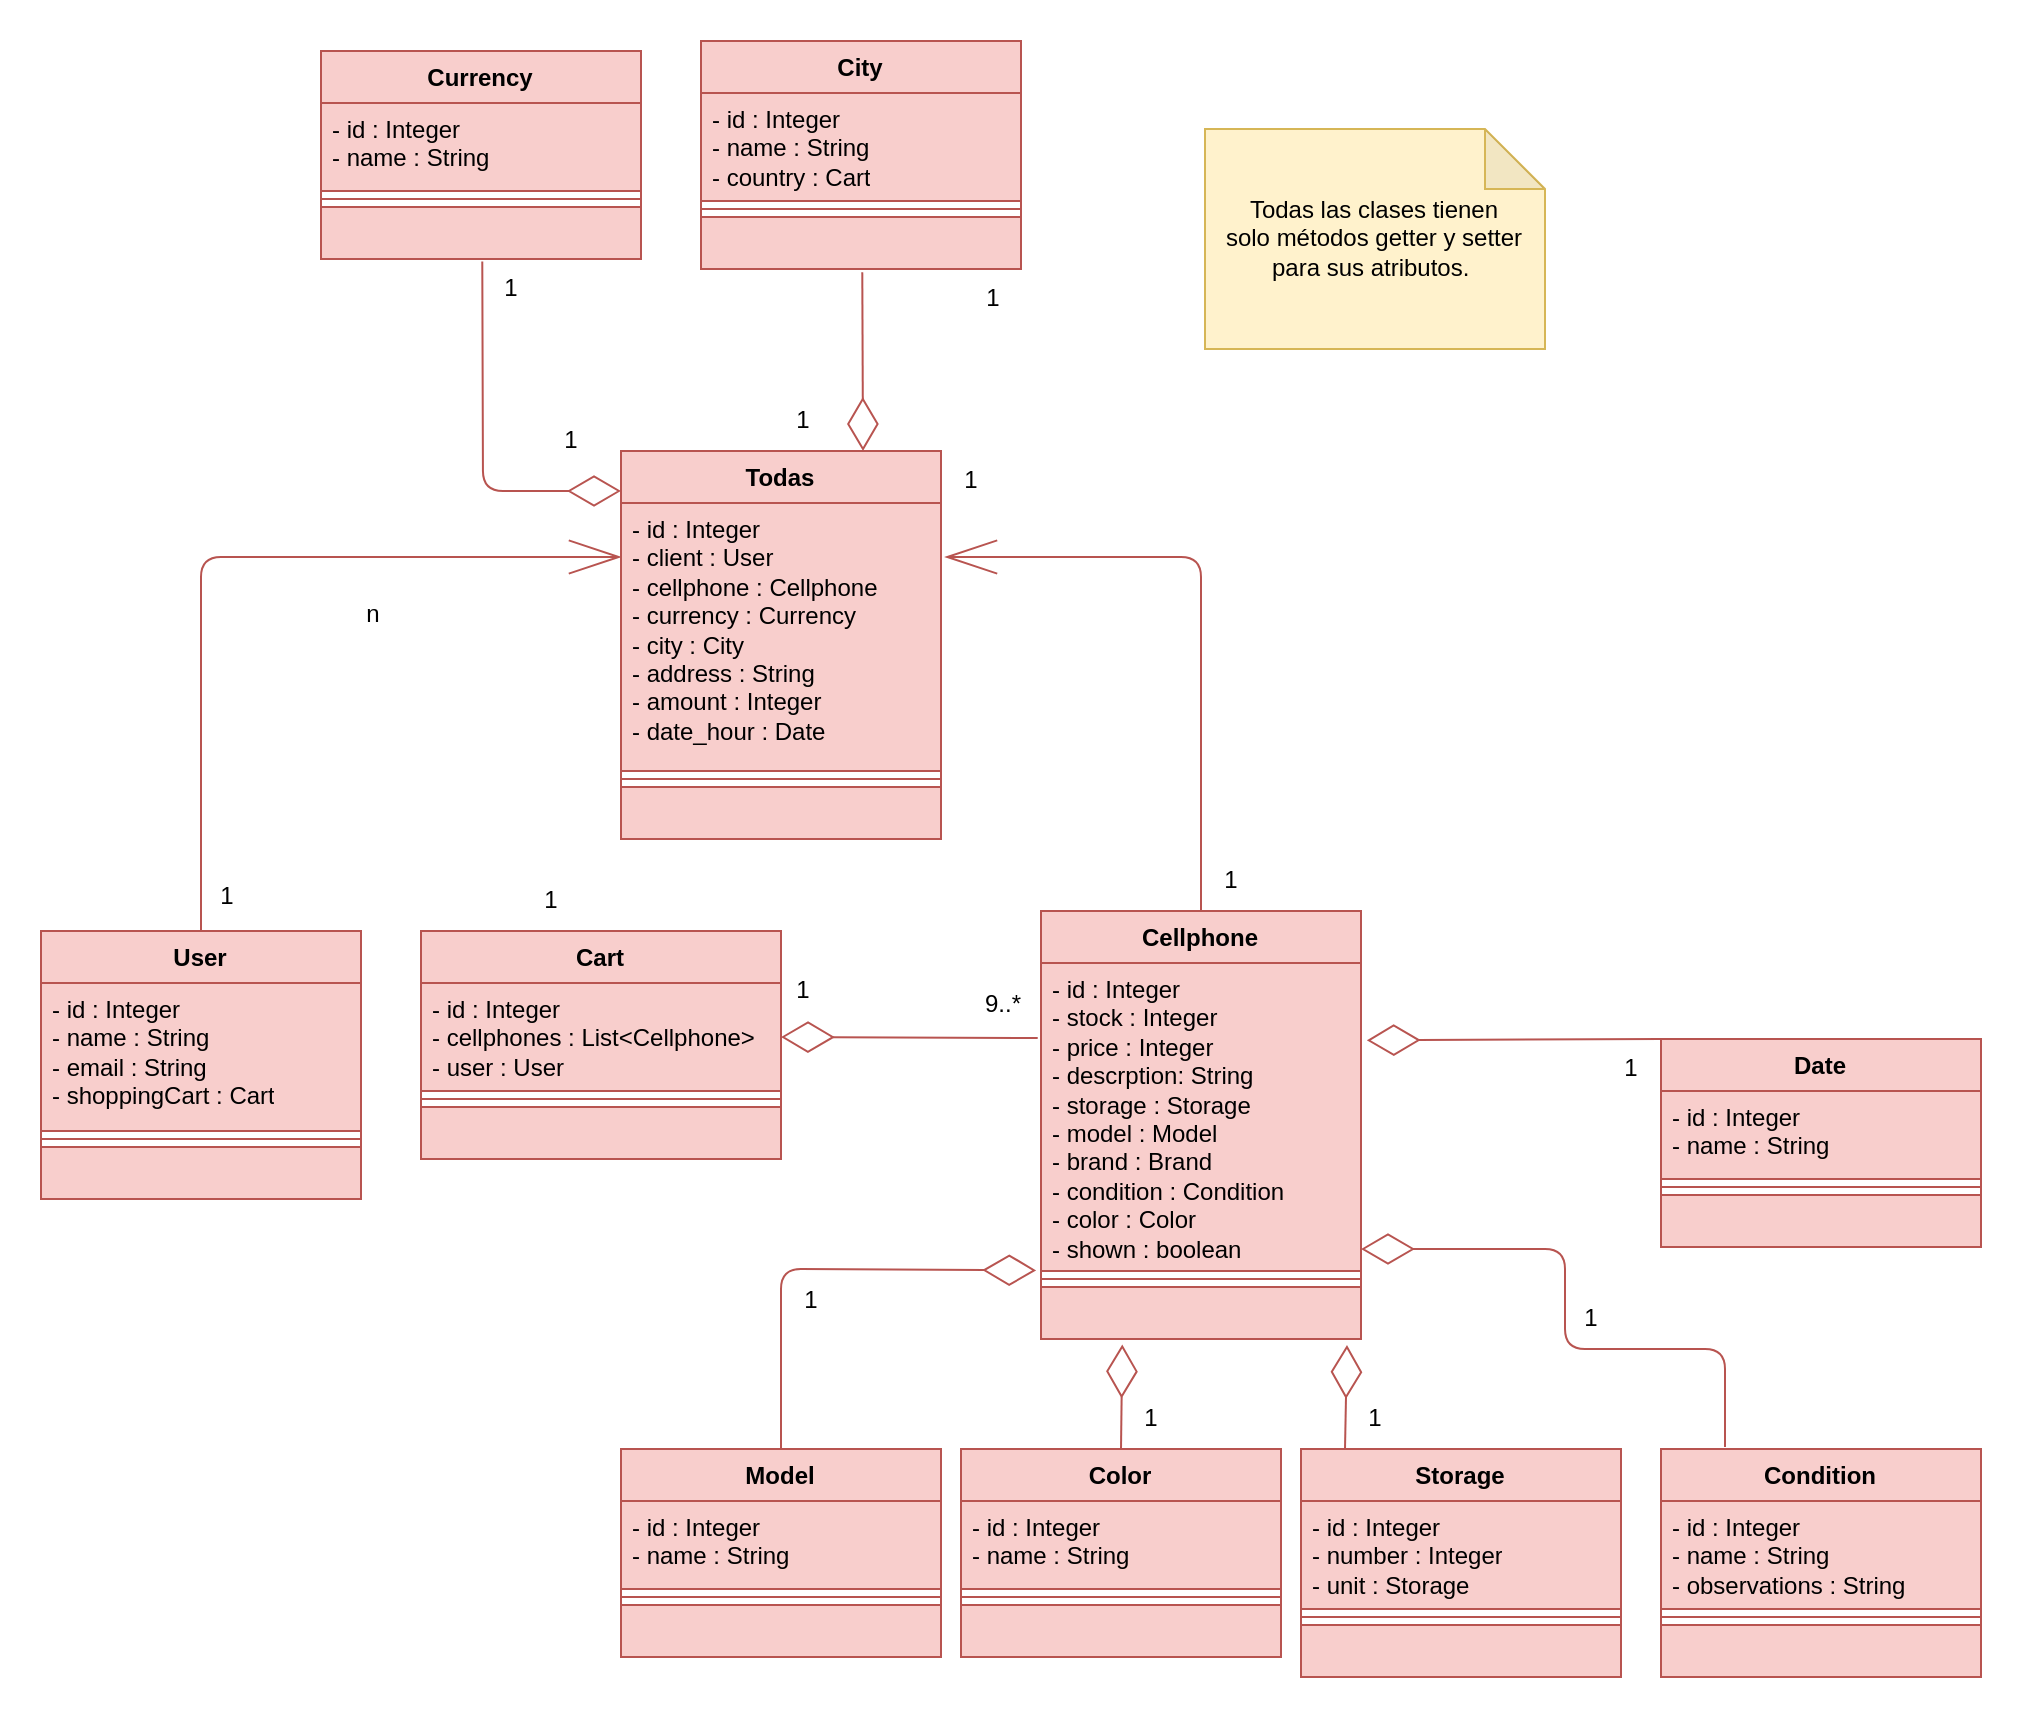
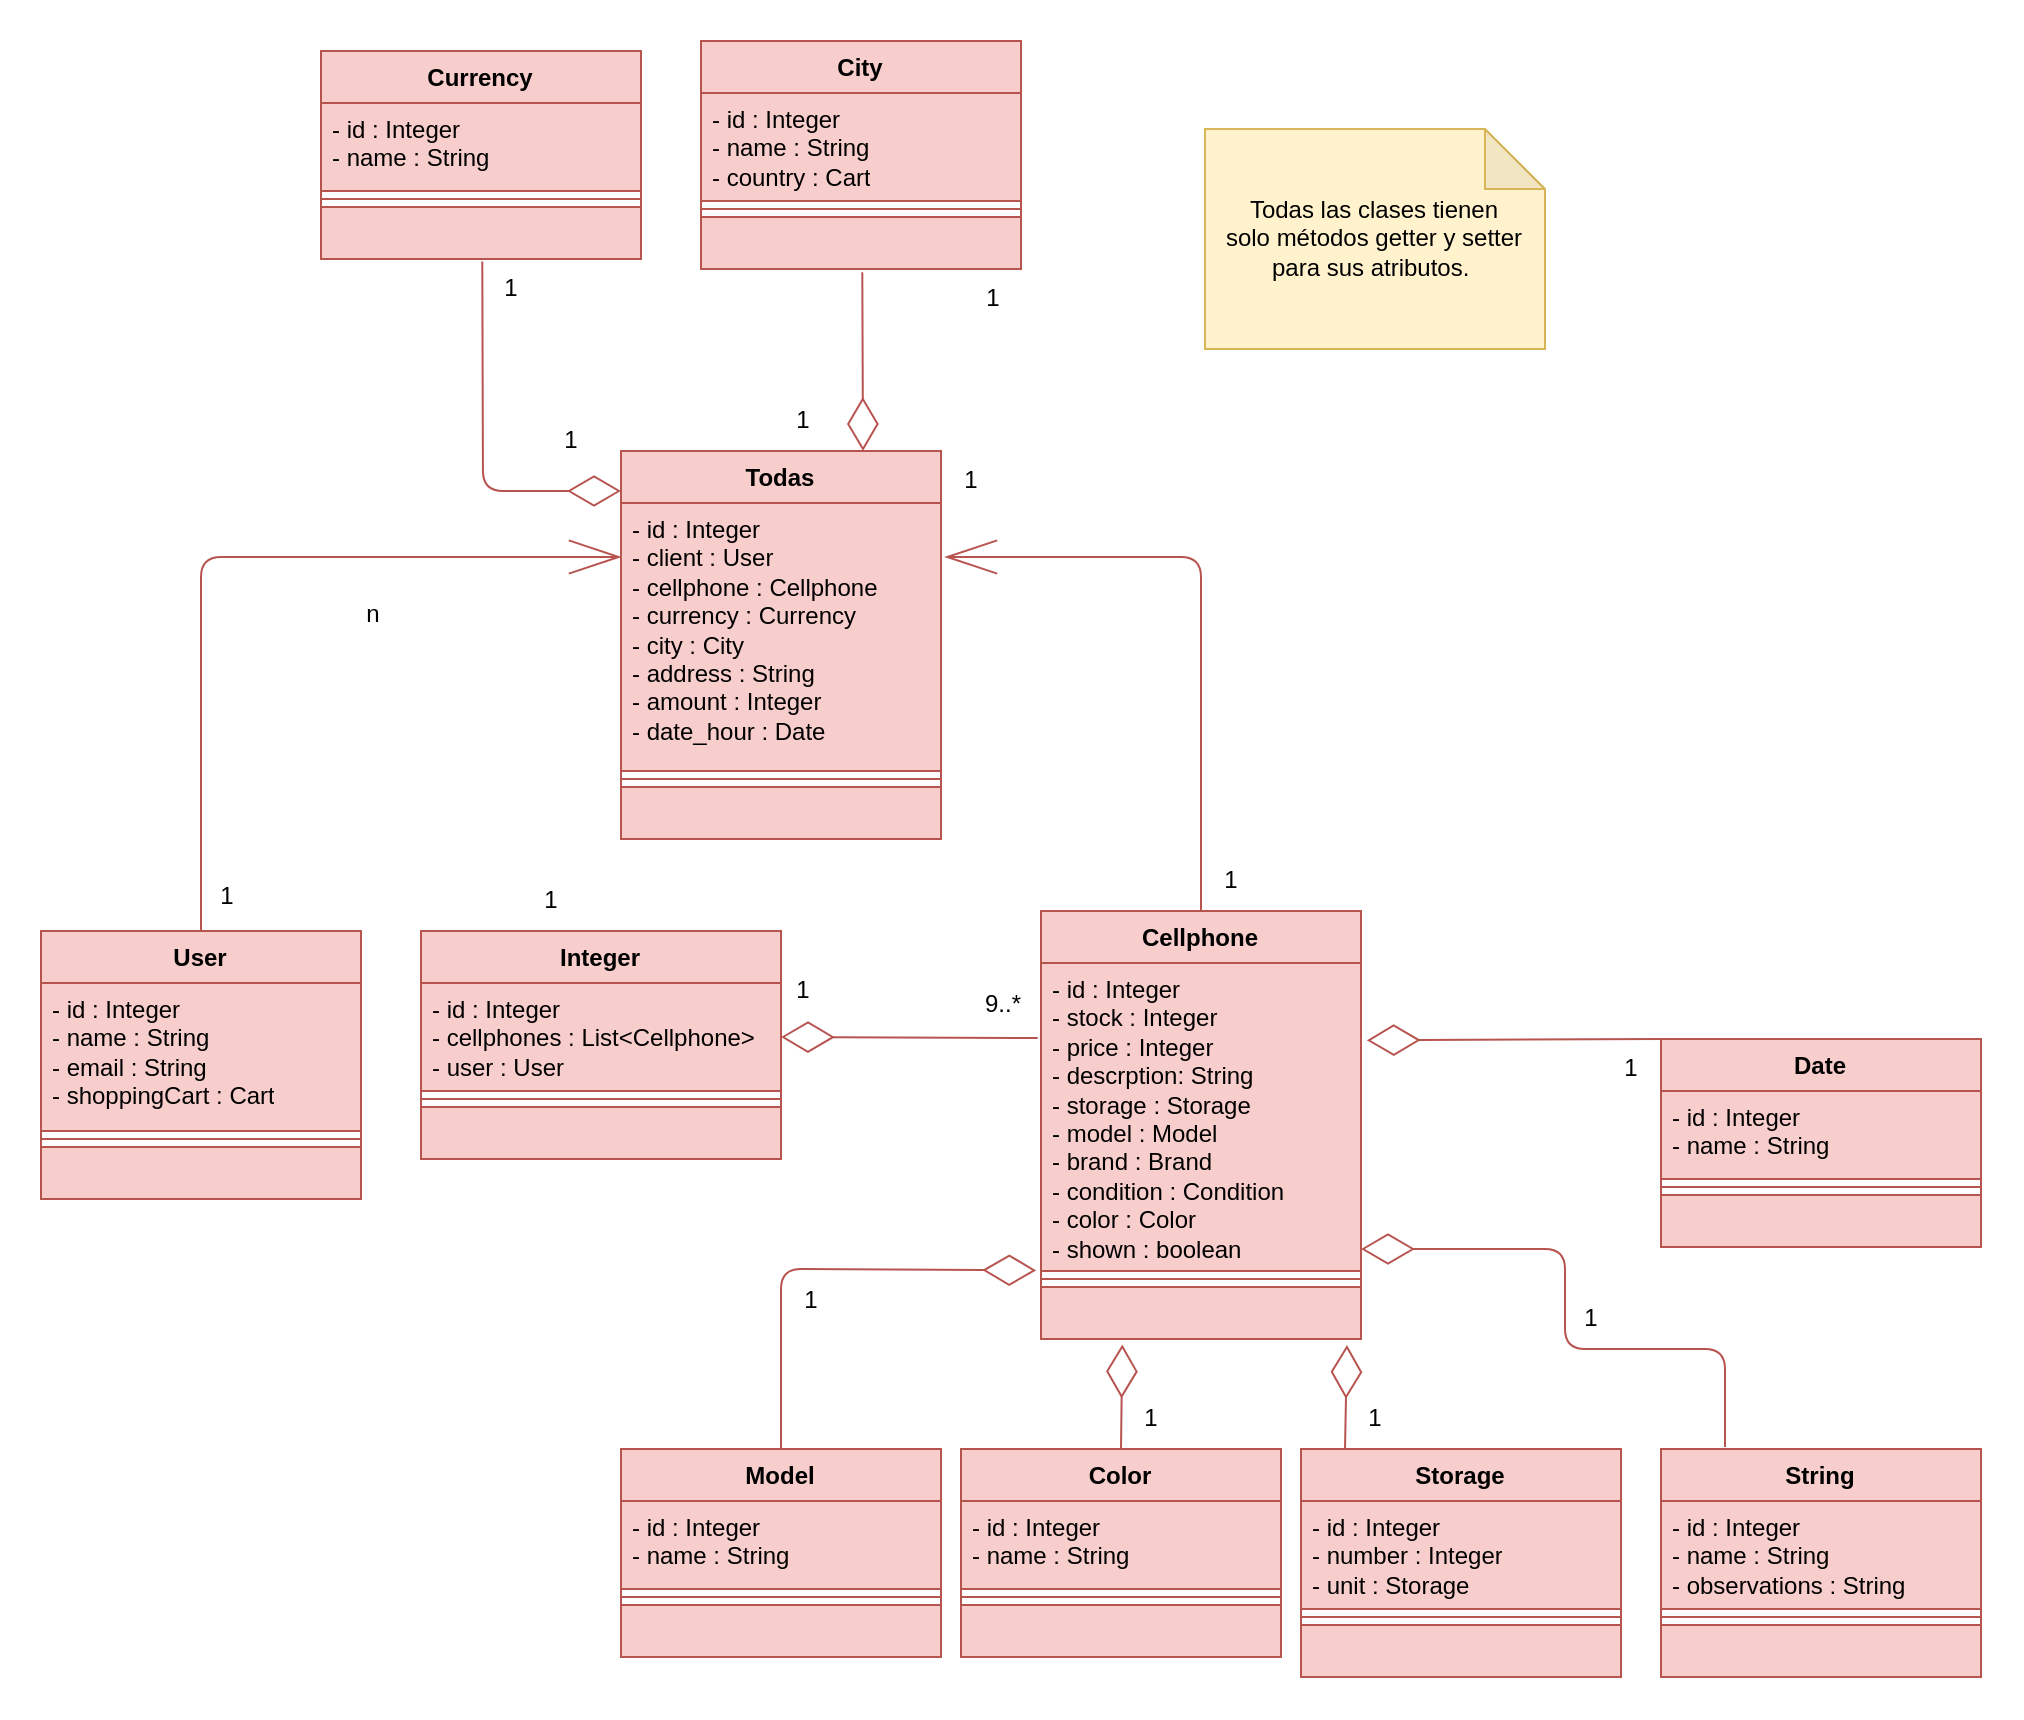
(601, 959) -> (601, 959)
(1821, 1477) -> (1821, 1477)
